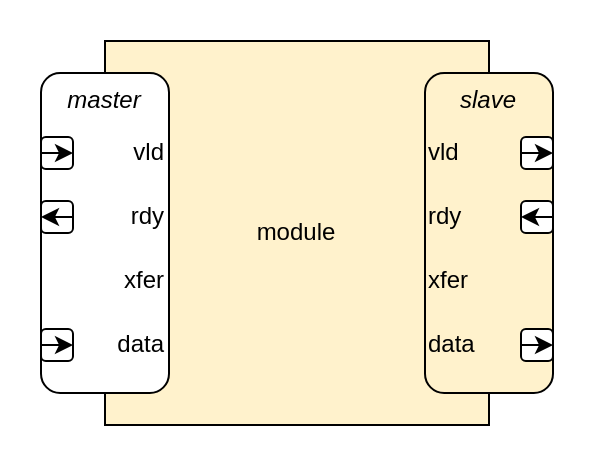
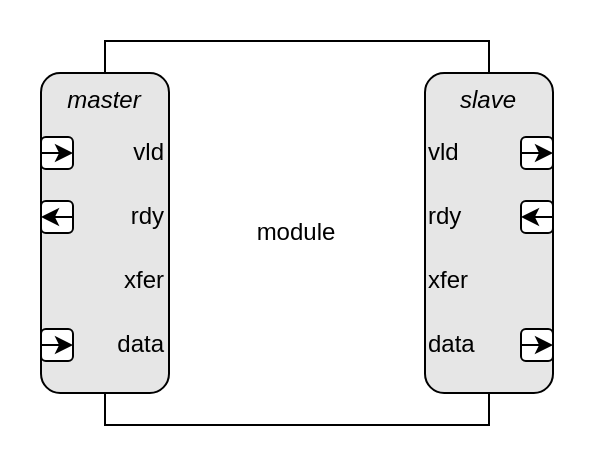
(105, 233) -> (105, 233)
(297, 233) -> (297, 233)
(489, 233) -> (489, 233)
